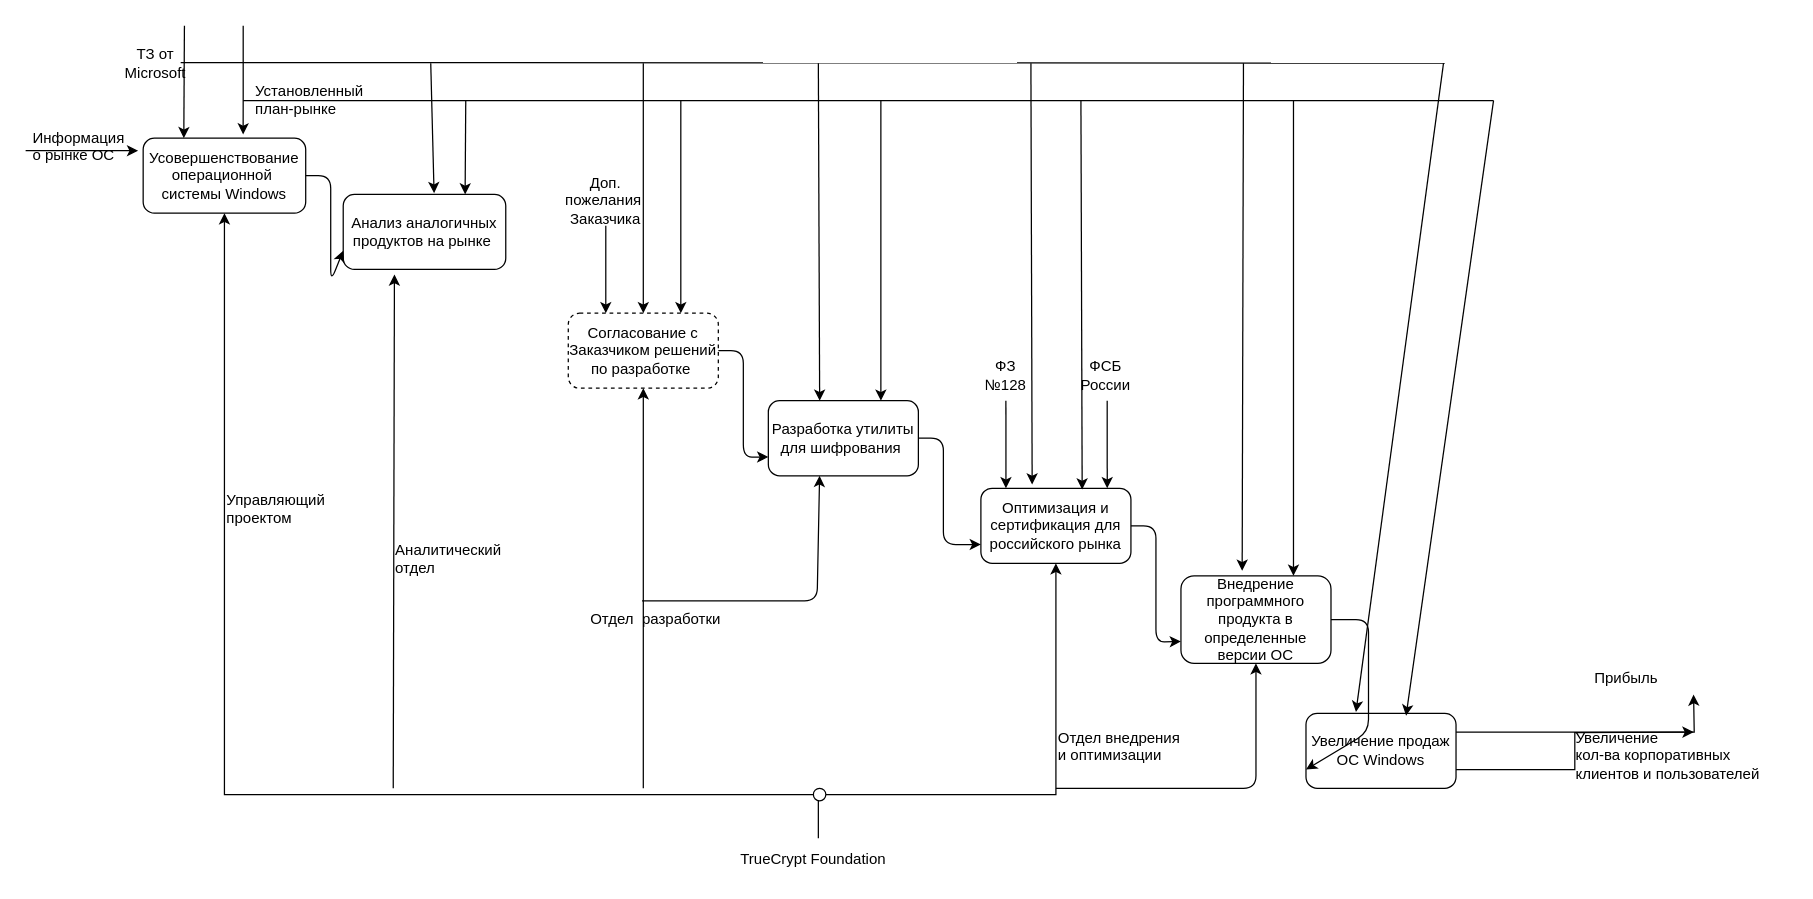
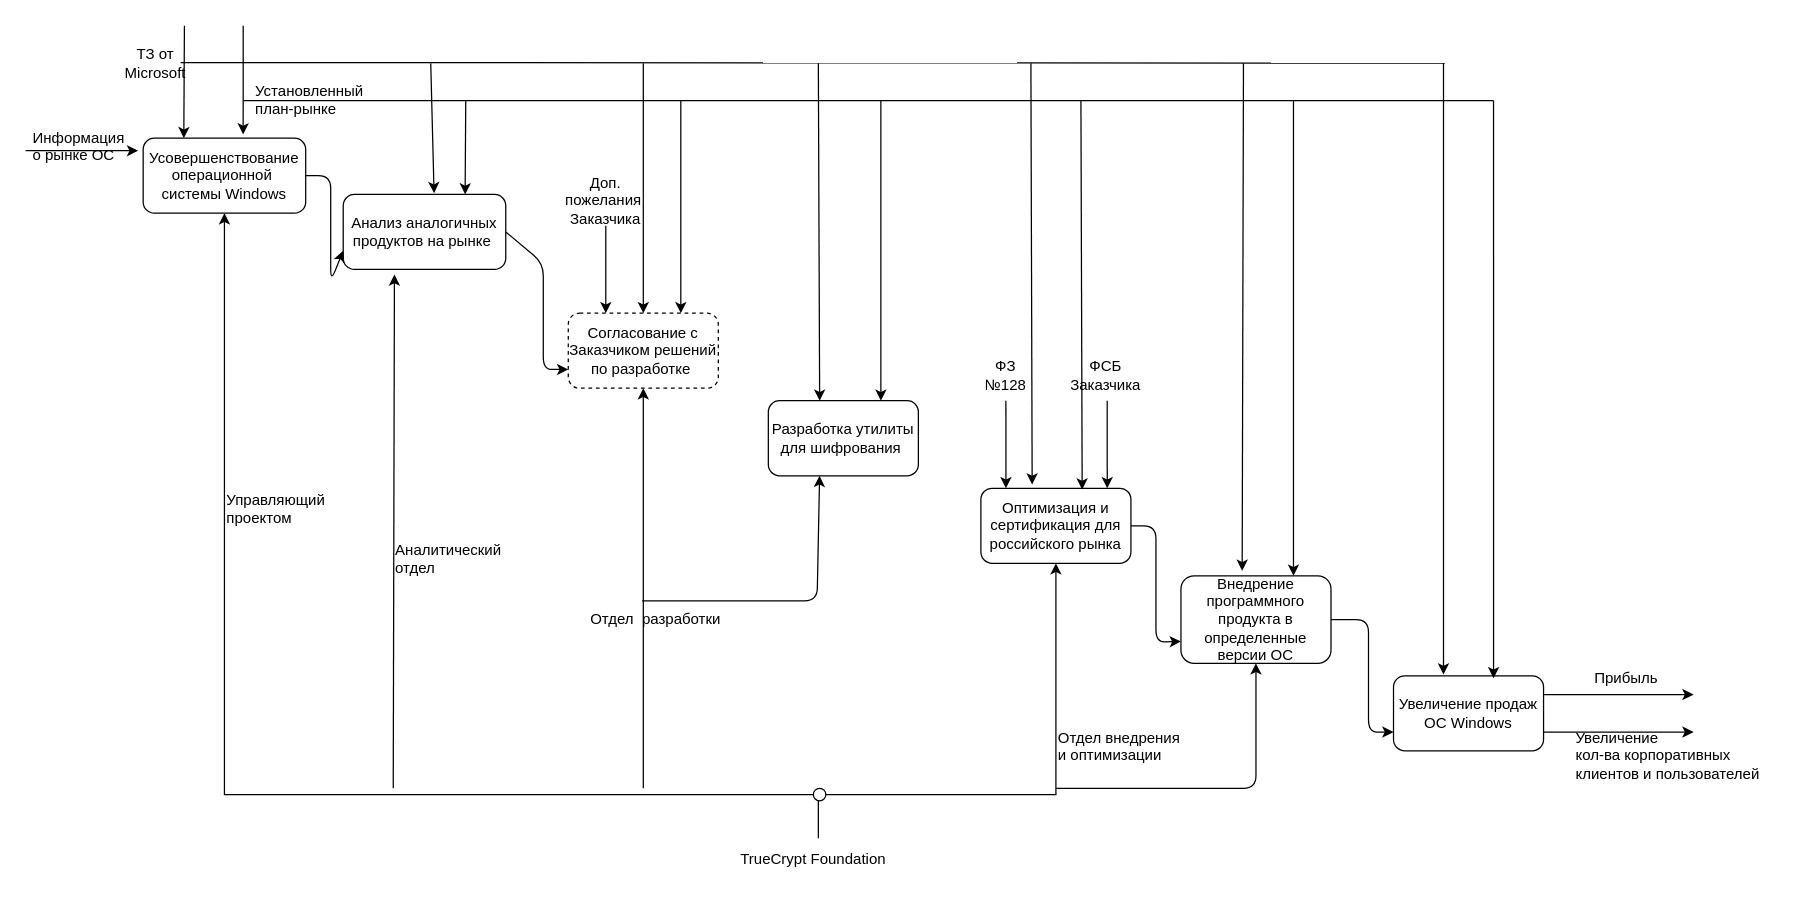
none -> (543, 298)
(1106, 376) -> (1106, 376)
(743, 400) -> none
(943, 494) -> none
(1381, 751) -> (1468, 713)
